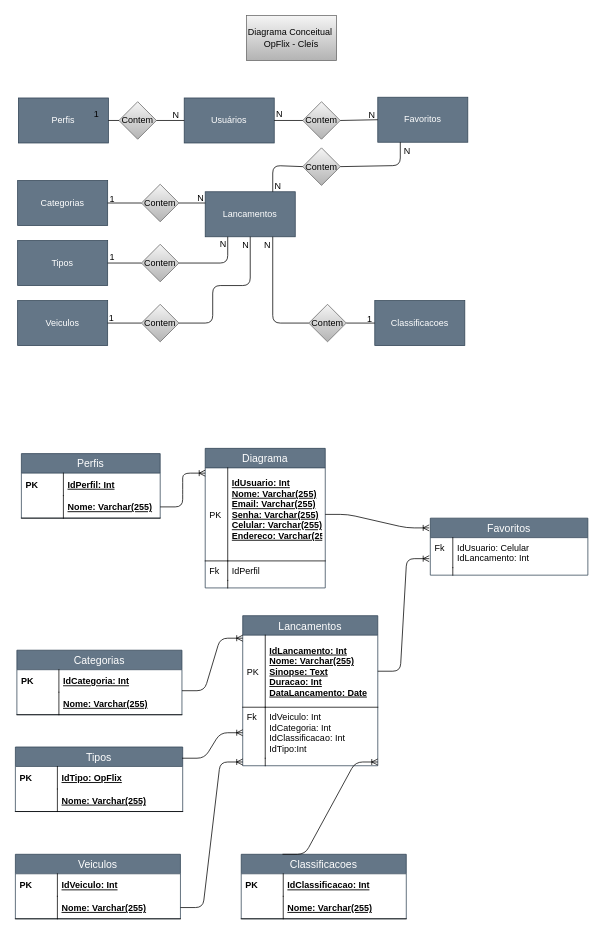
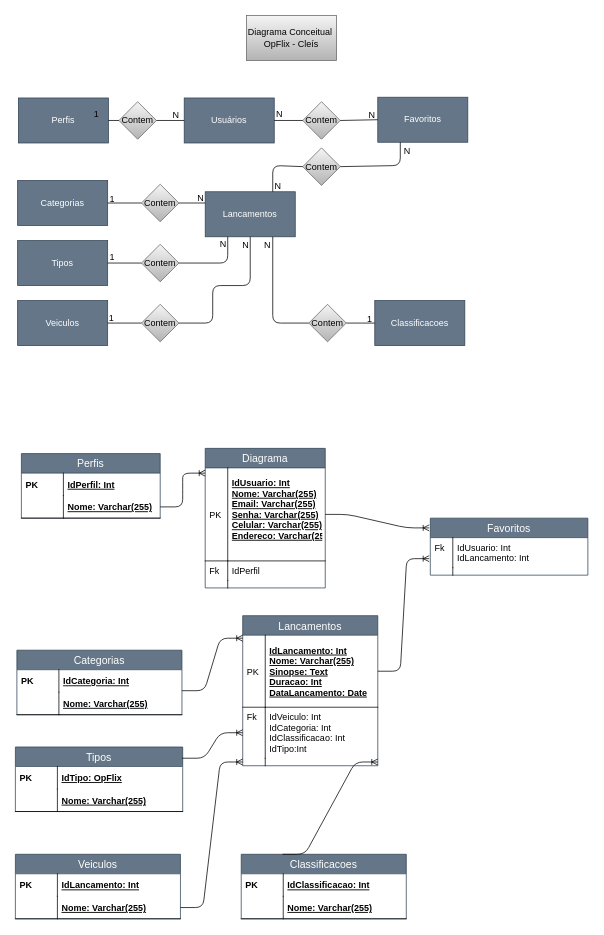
(496, 548) -> (489, 548)
(92, 885) -> (102, 885)
